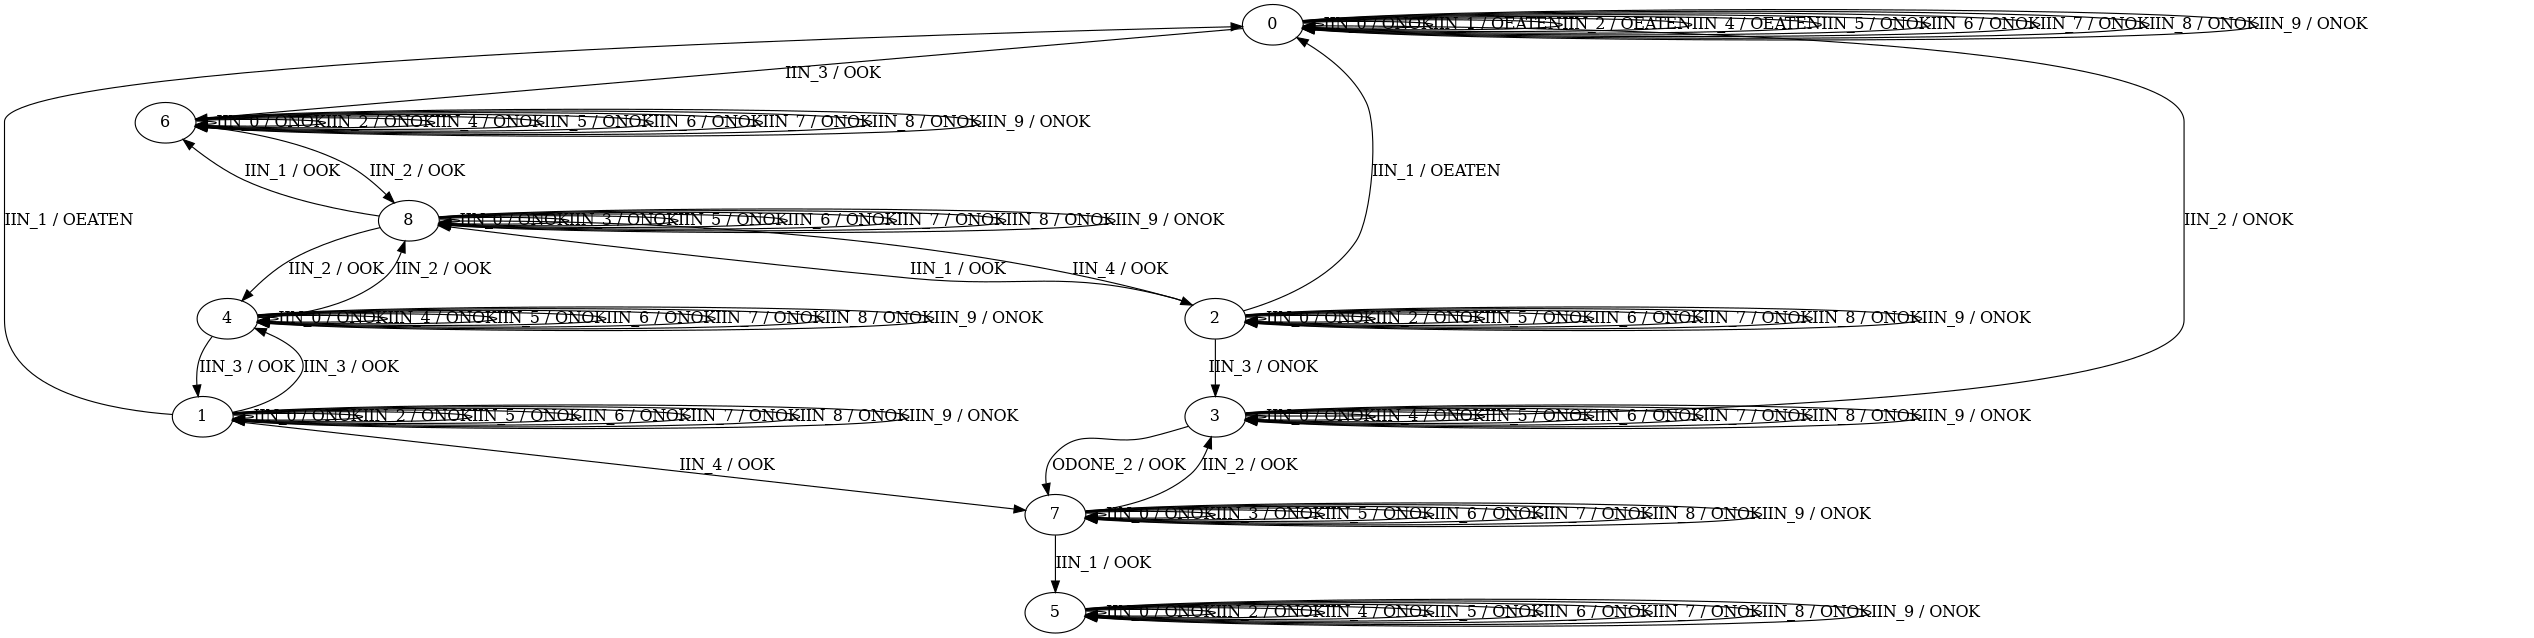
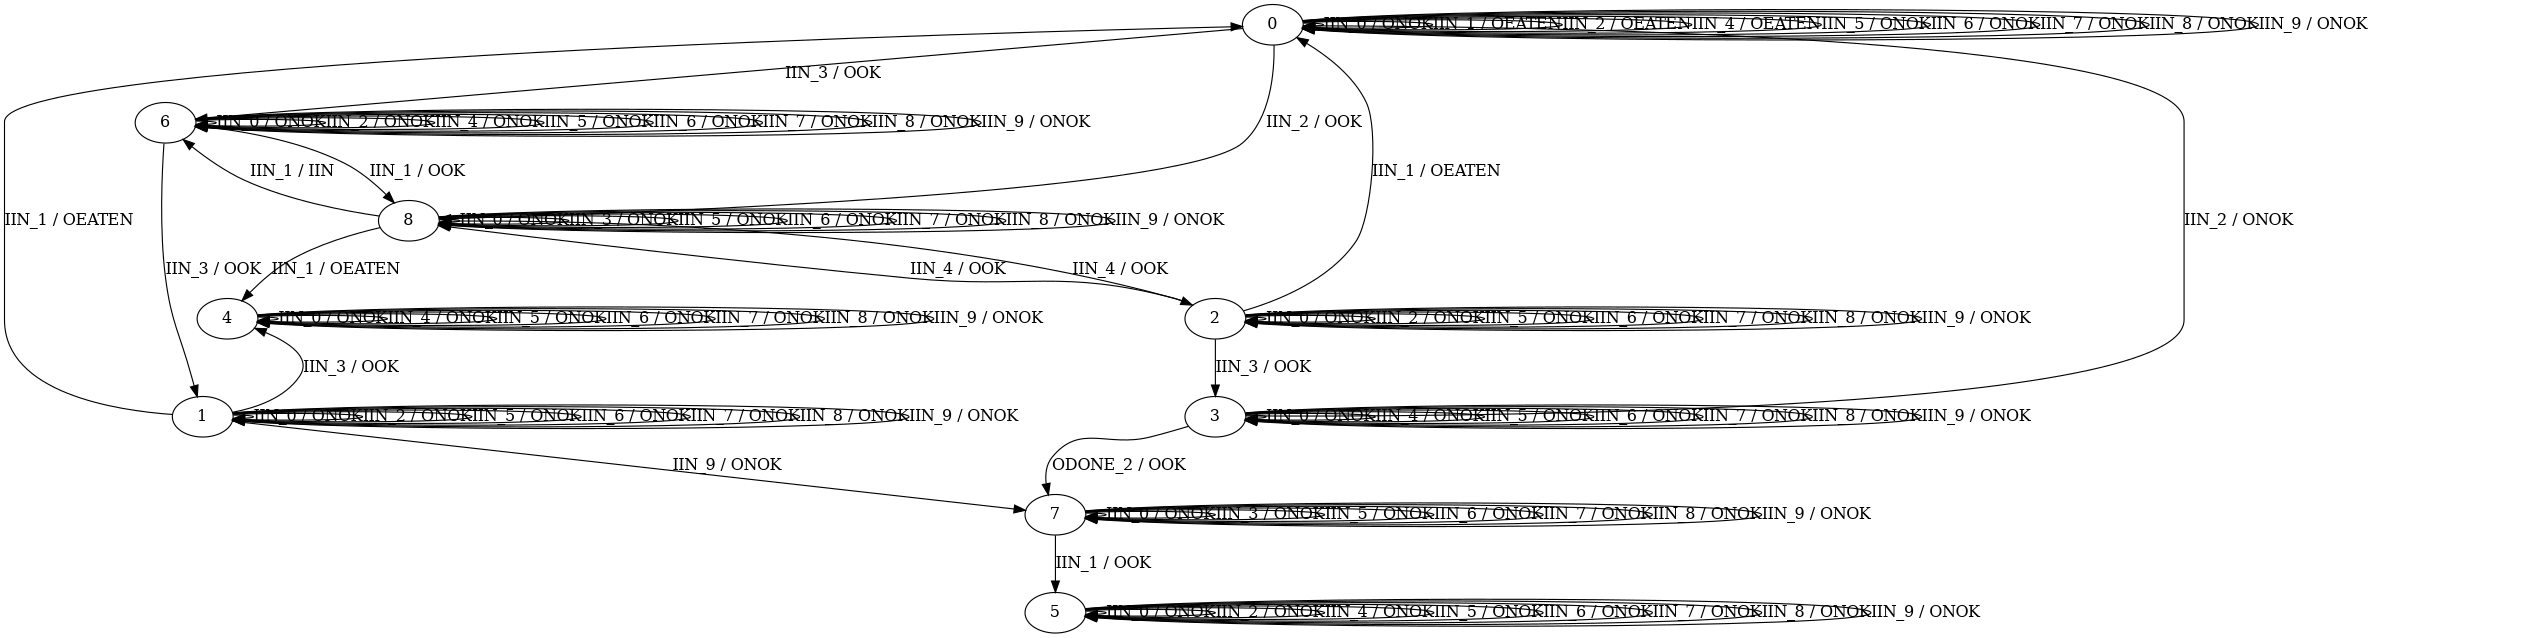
(292, 172) -> (292, 172)
(417, 172) -> (417, 172)
(336, 270) -> (336, 270)
(958, 270) -> (958, 270)
(339, 303) -> (902, 197)
(199, 359) -> (164, 267)
(1263, 368) -> (1263, 368)
(727, 466) -> (727, 466)
(1156, 495) -> none
